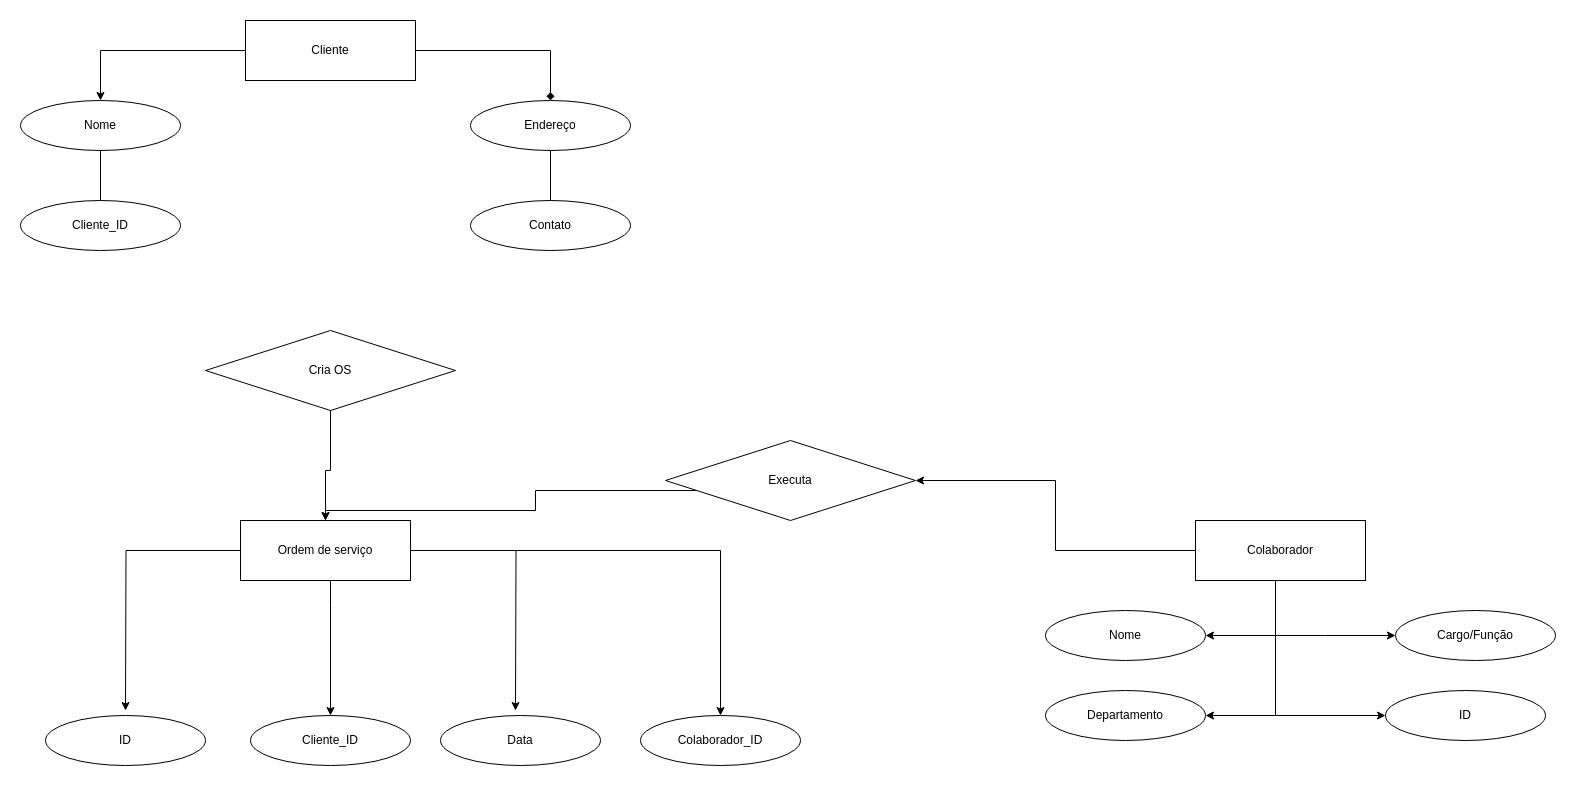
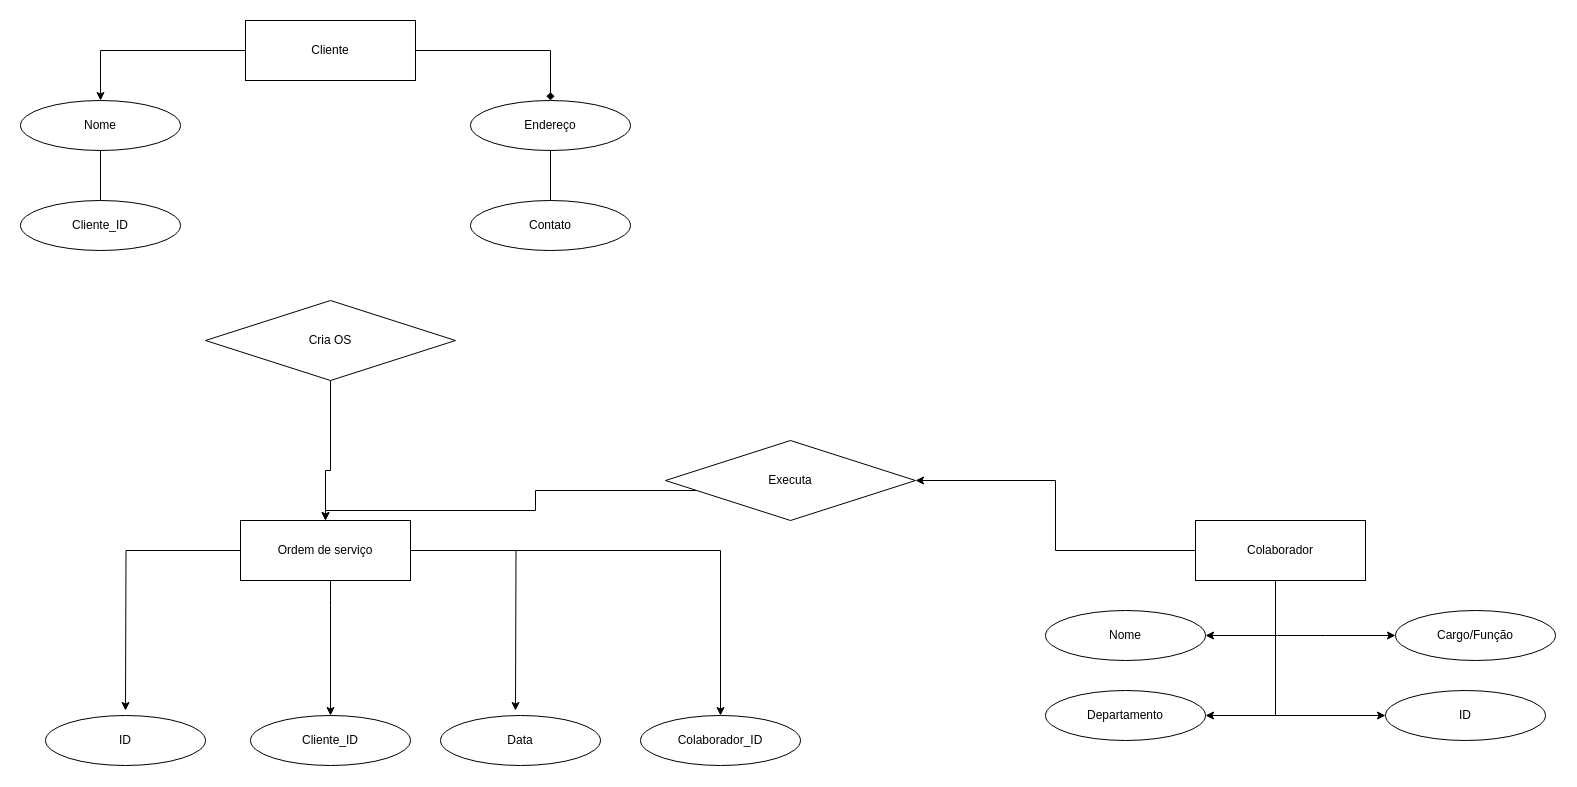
(331, 371) -> (331, 341)
